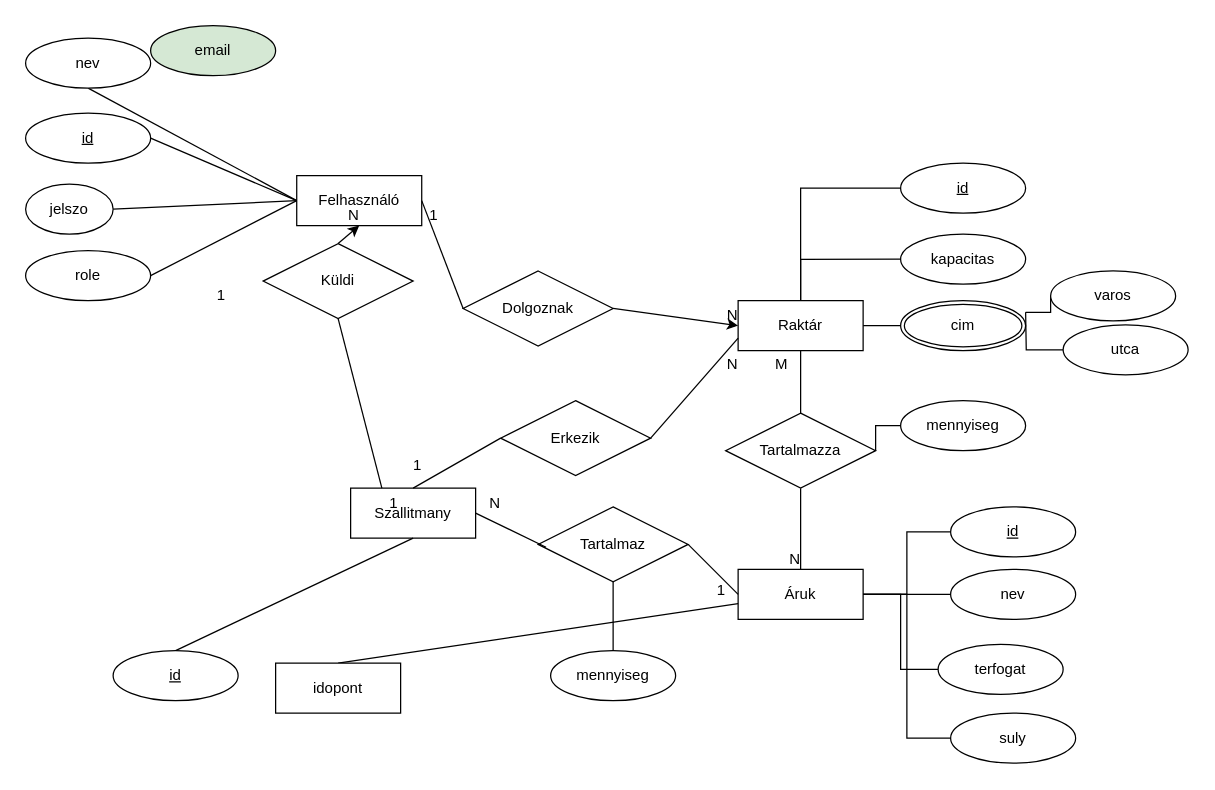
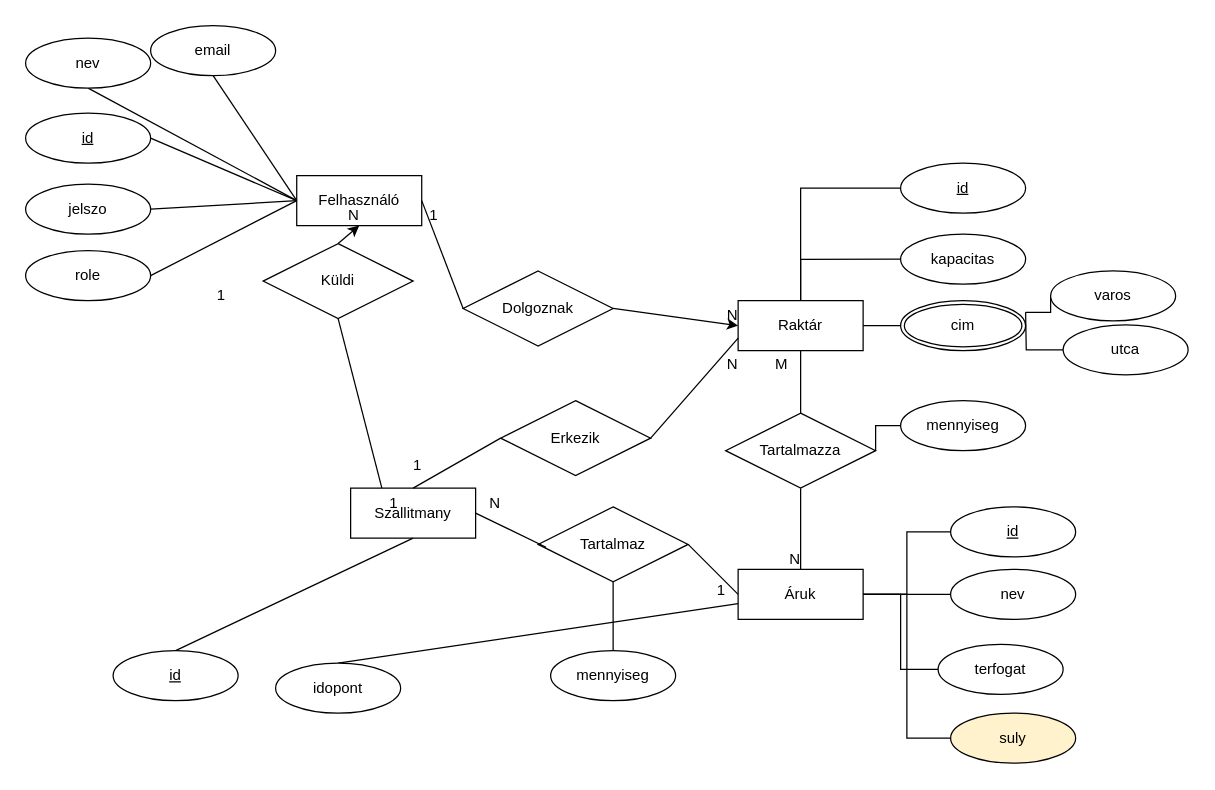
(213, 51) -> (213, 51)
none -> (254, 136)
(69, 209) -> (88, 209)
(338, 688) -> (338, 688)
(1013, 738) -> (1013, 738)
